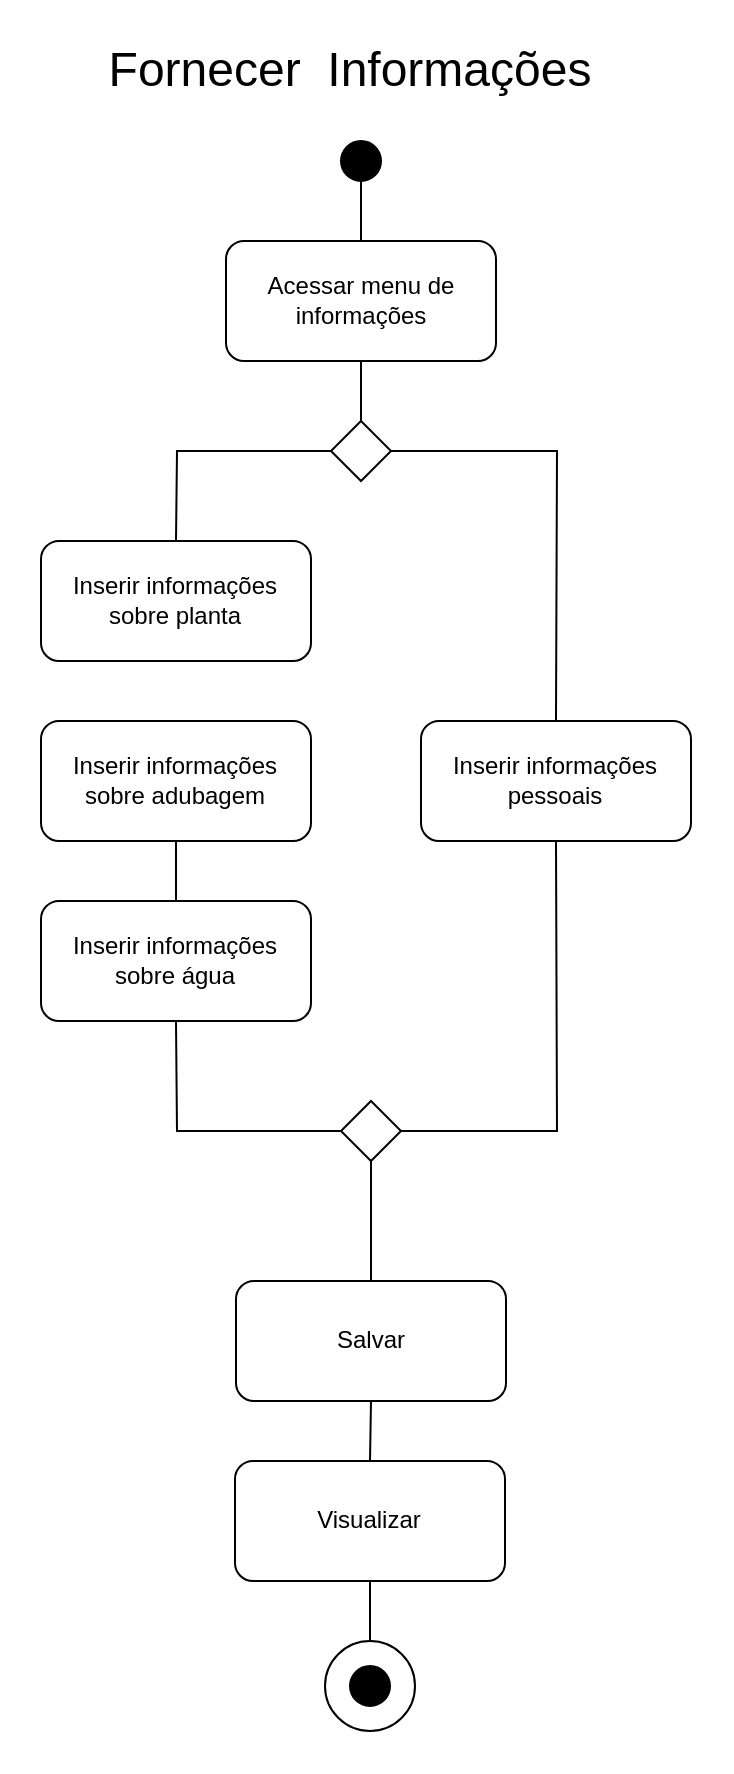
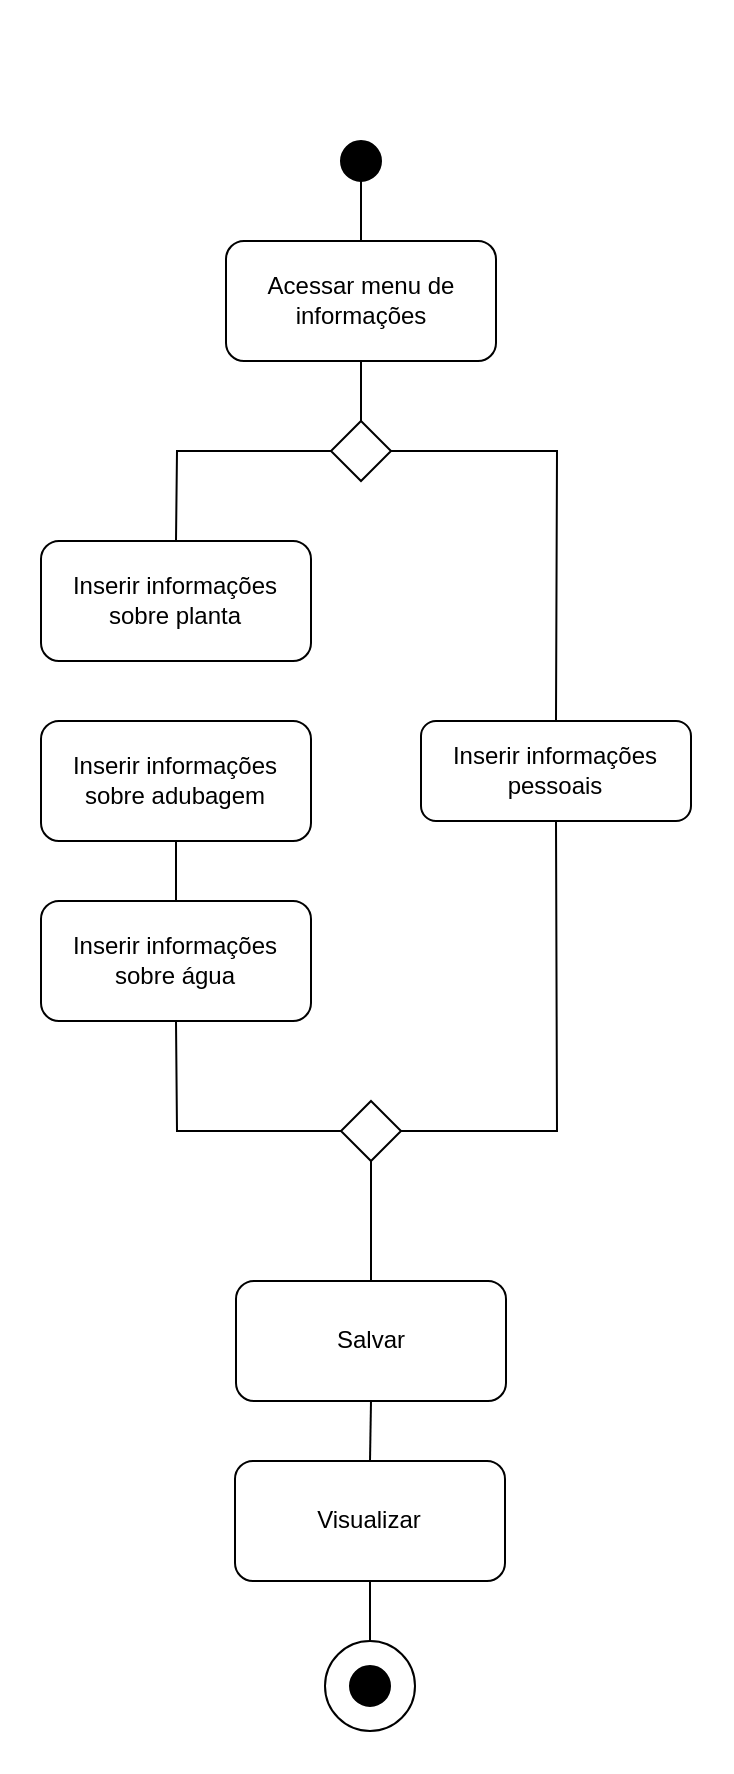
(351, 71) -> none
(556, 781) -> (556, 771)
